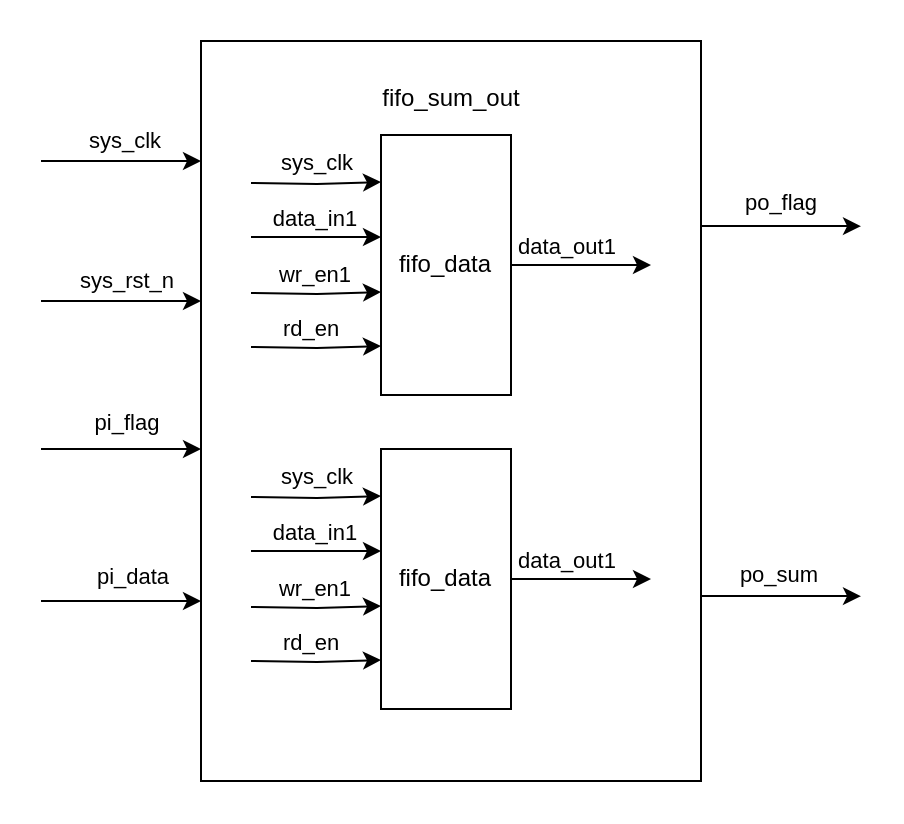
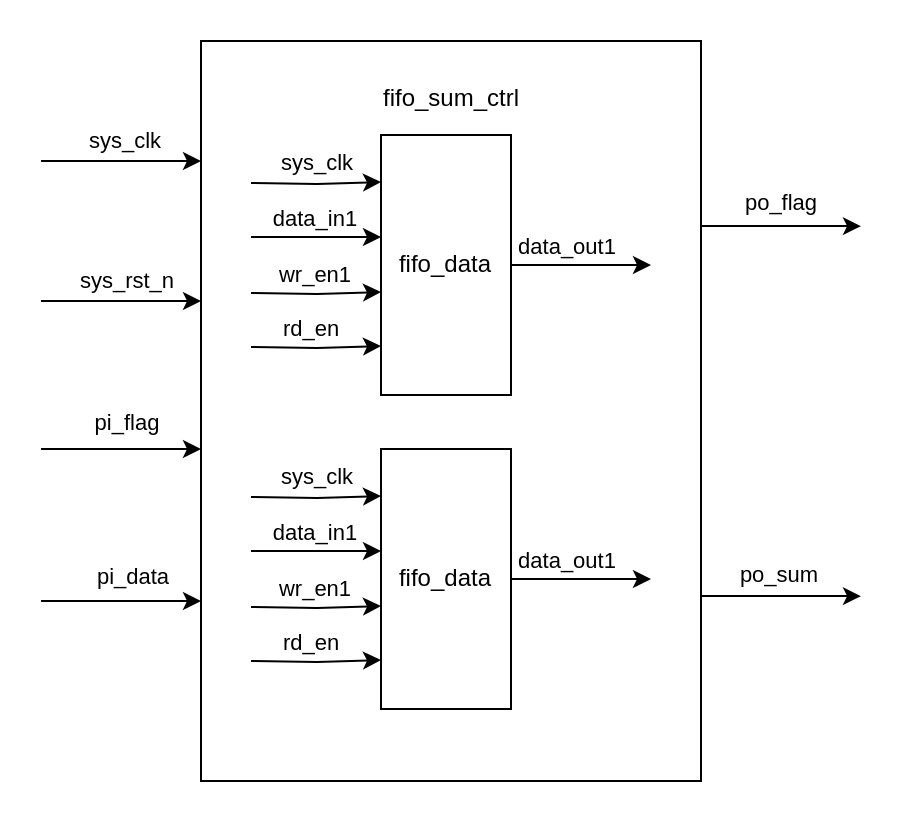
(452, 99) -> (452, 99)
